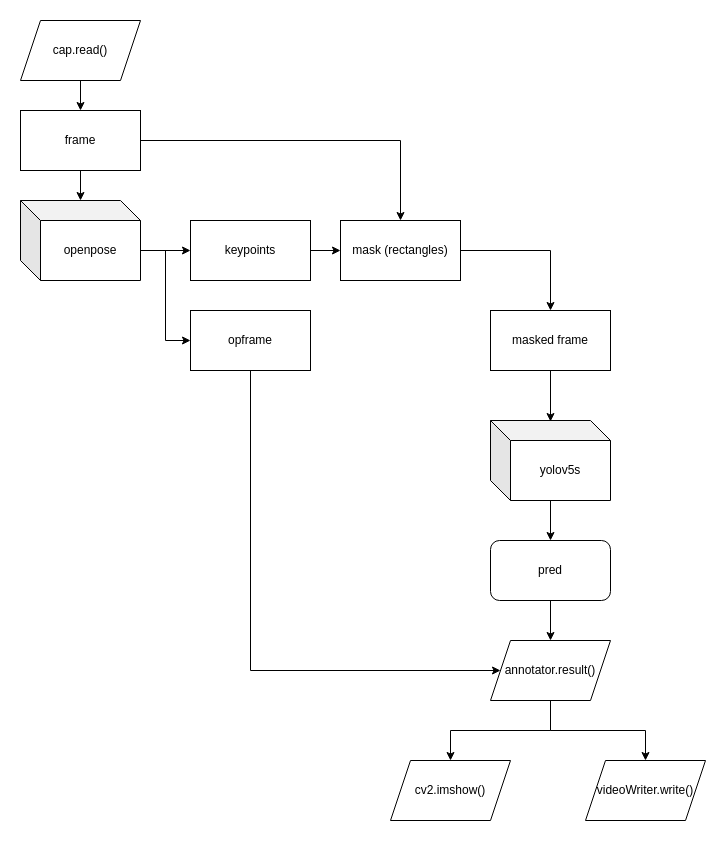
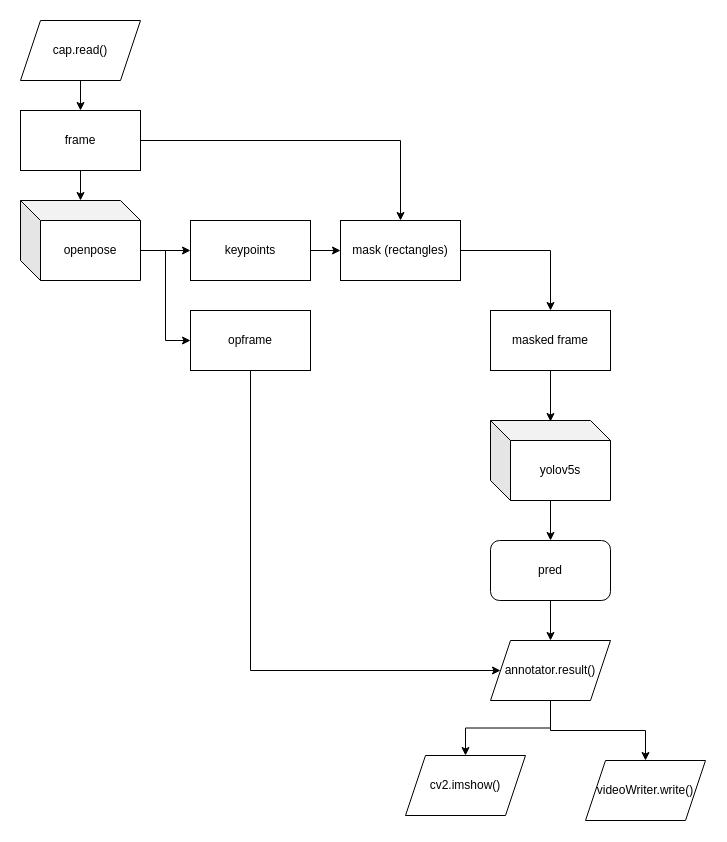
(451, 791) -> (466, 786)
